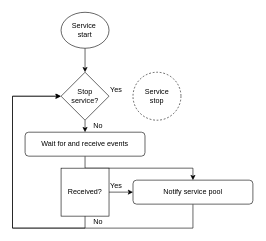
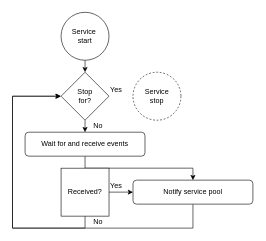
(85, 30) -> (85, 36)
(85, 96) -> (85, 96)
